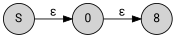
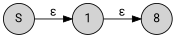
(88, 19) -> (88, 19)
